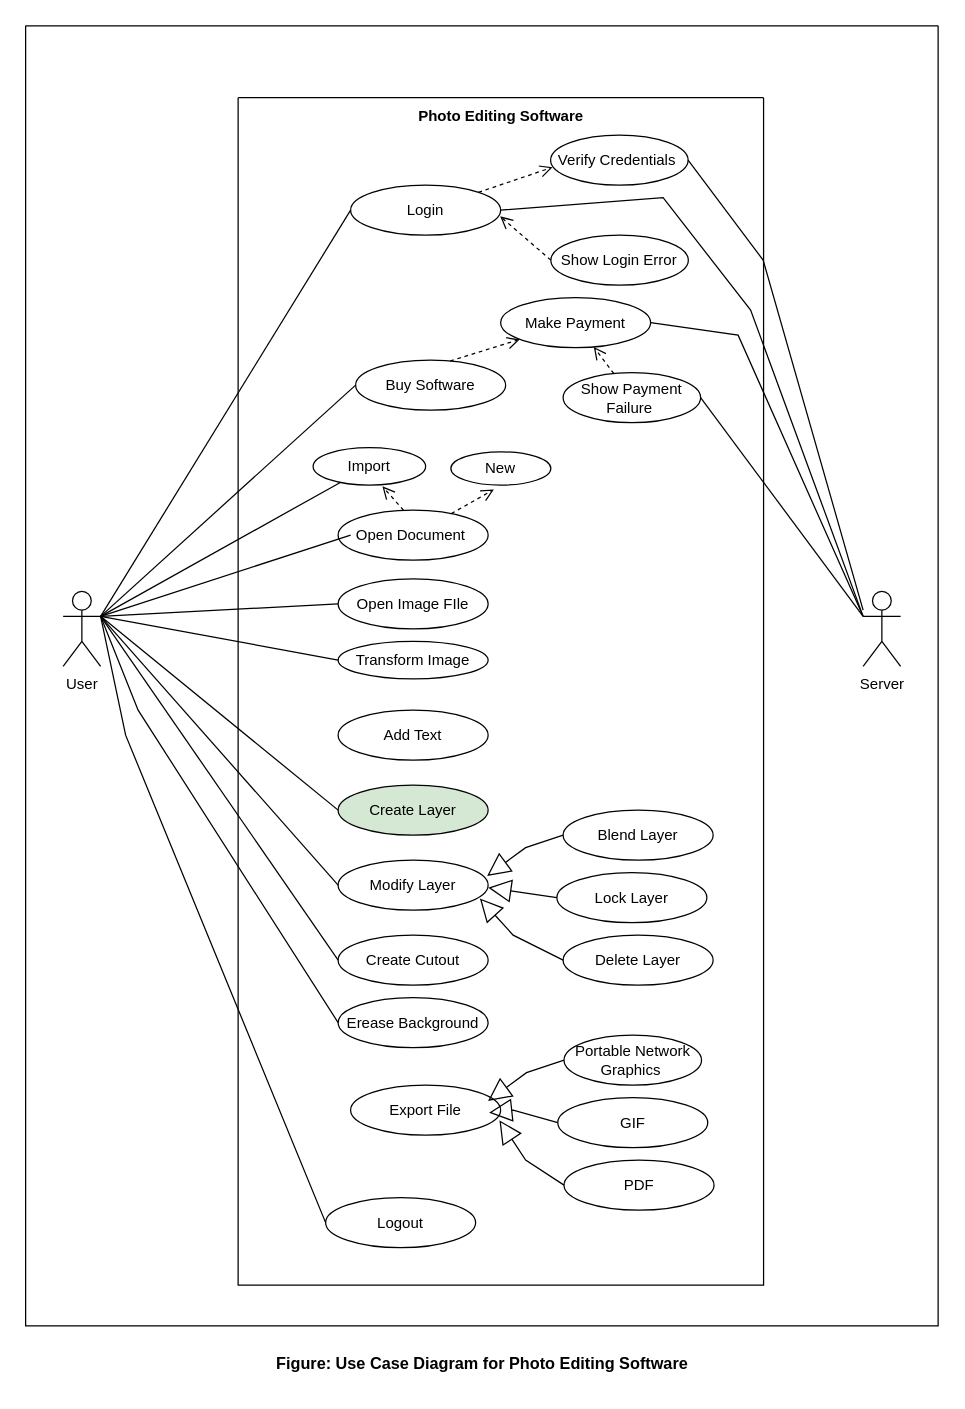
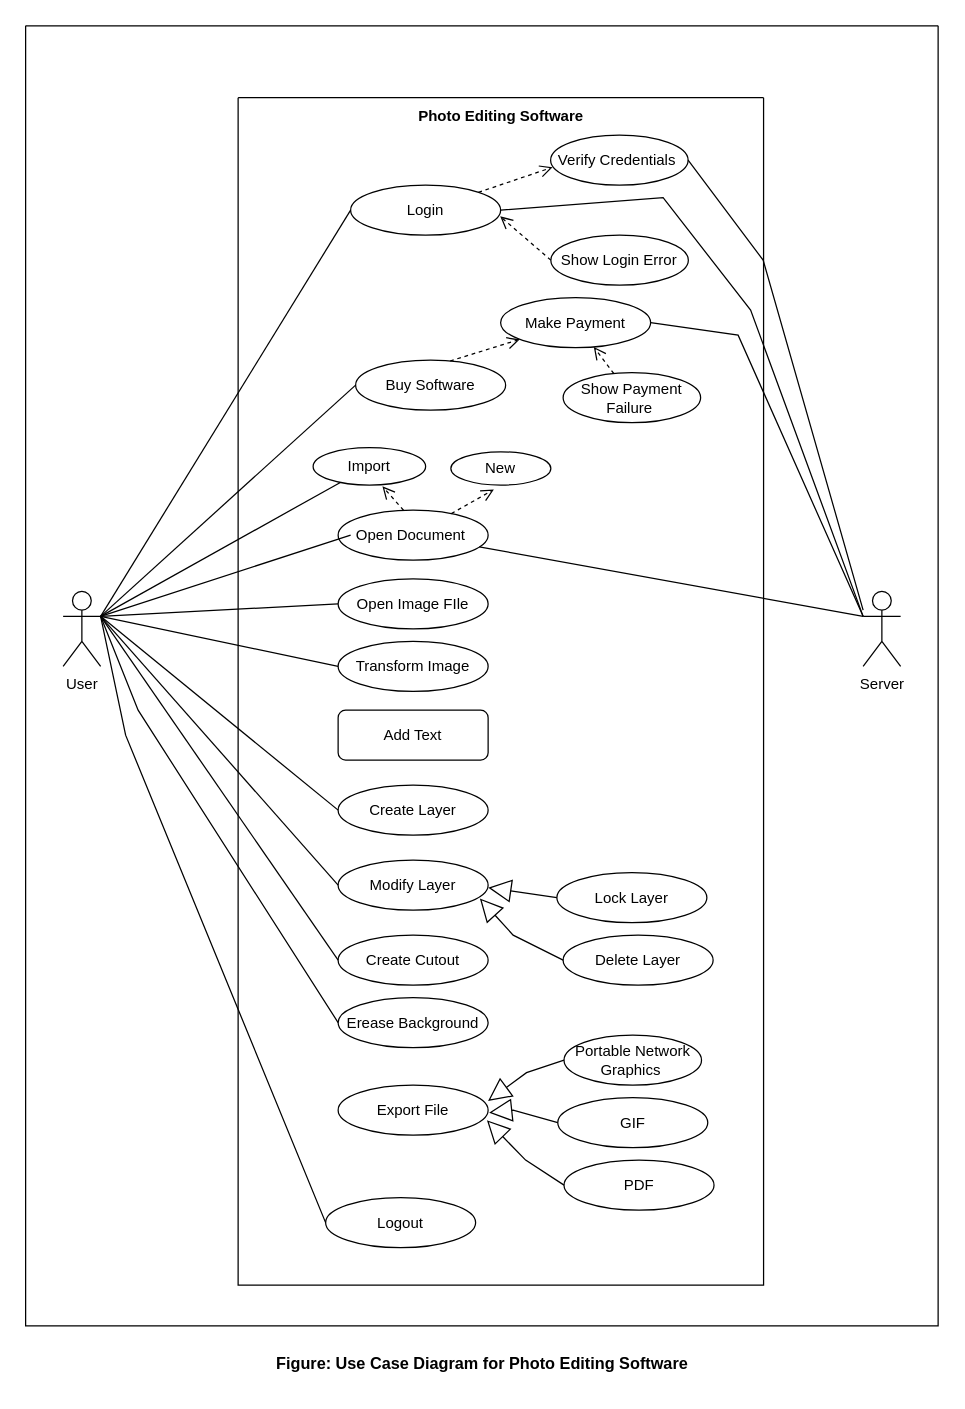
(778, 502) -> (671, 581)
(413, 660) -> (413, 666)
(413, 735) -> (413, 735)
(413, 810) -> (413, 810)
(638, 835) -> none
(532, 845) -> none
(426, 1110) -> (413, 1110)
